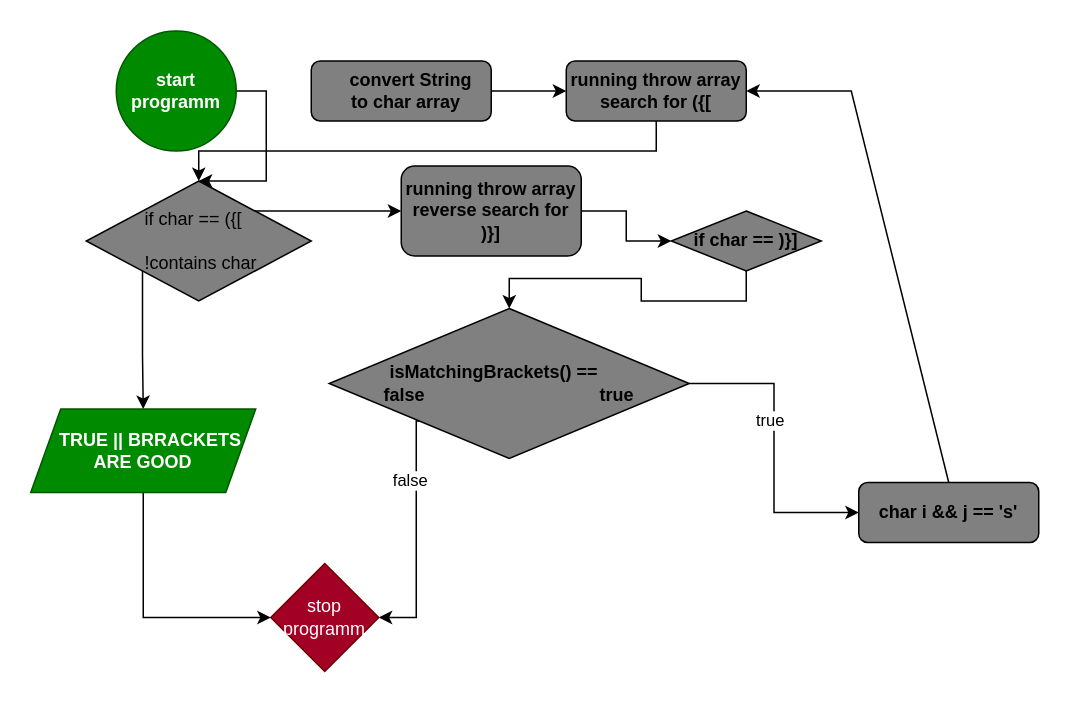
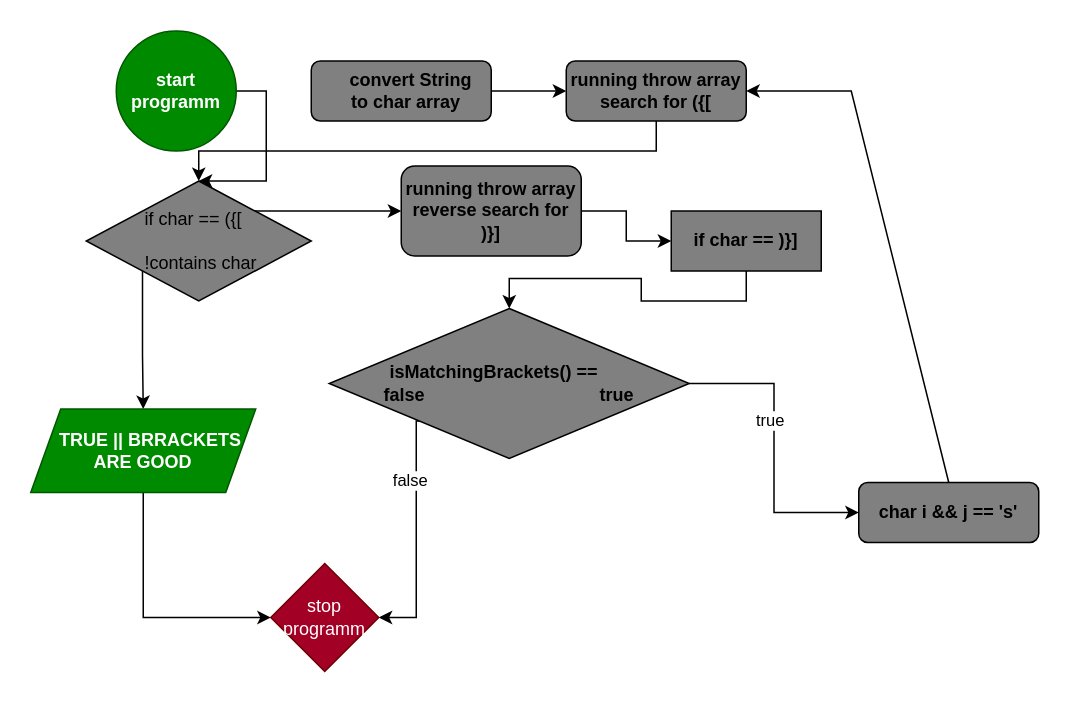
(746, 241) -> (746, 241)
